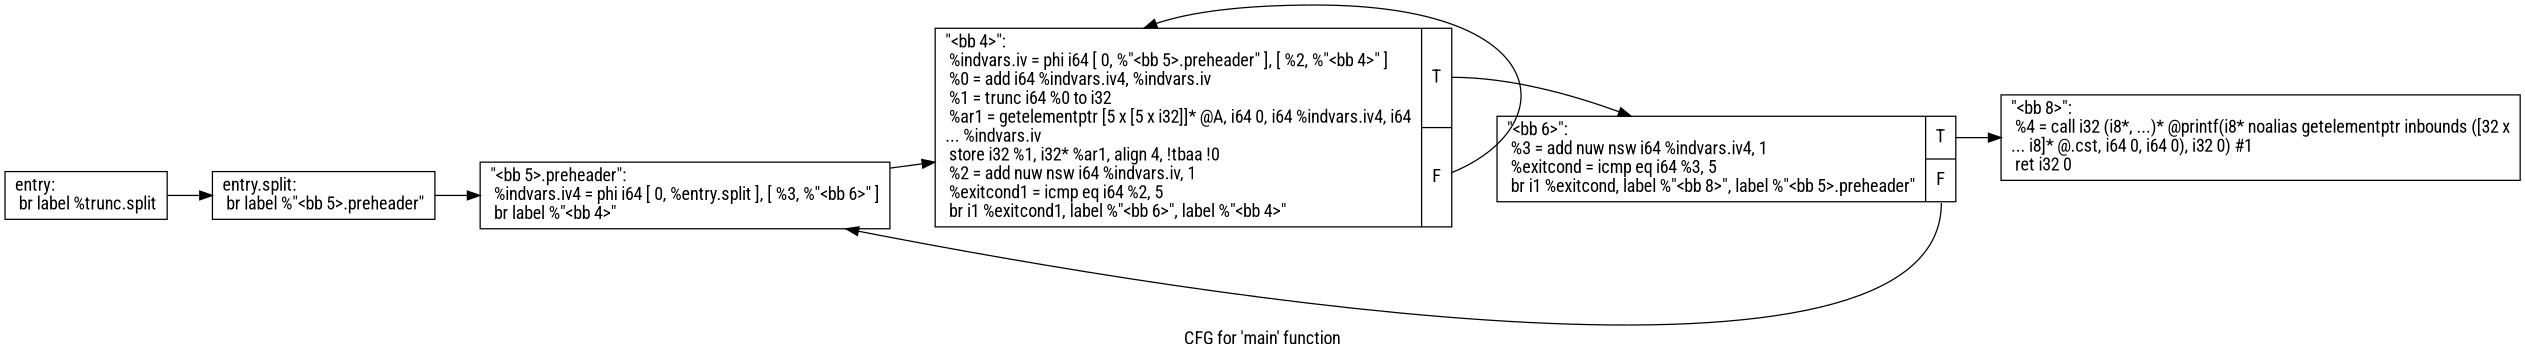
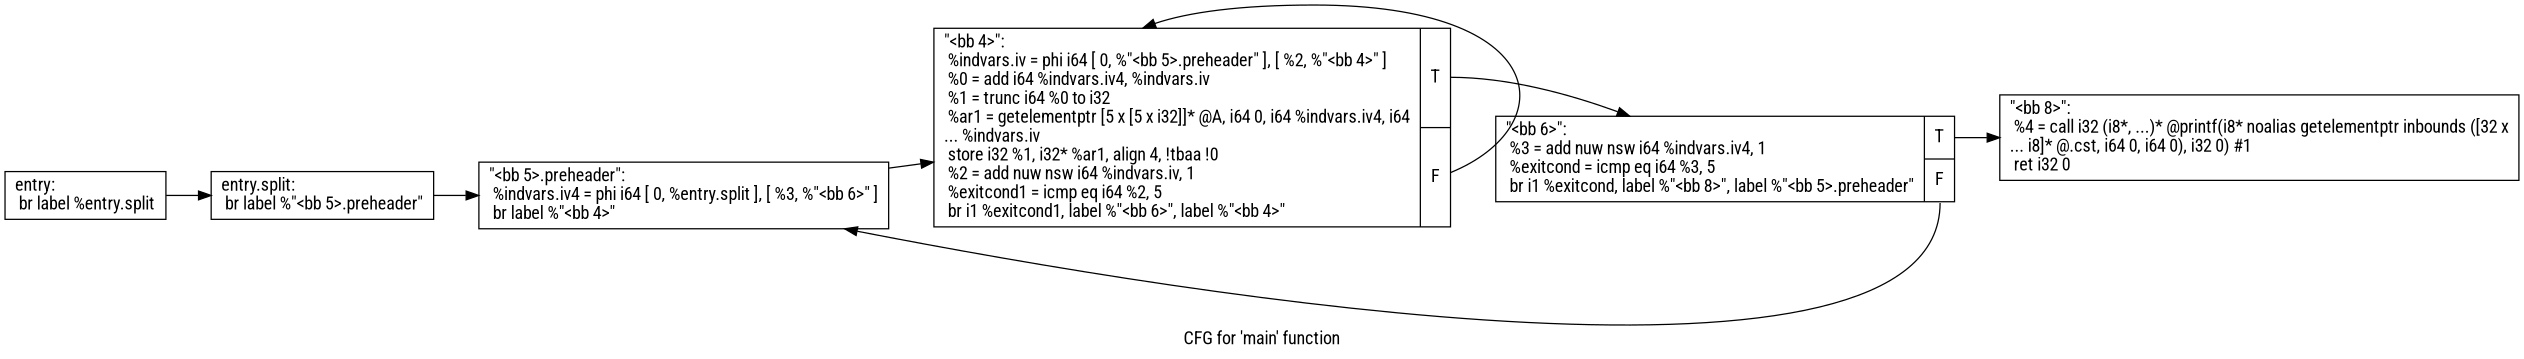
(86, 204) -> (85, 204)
